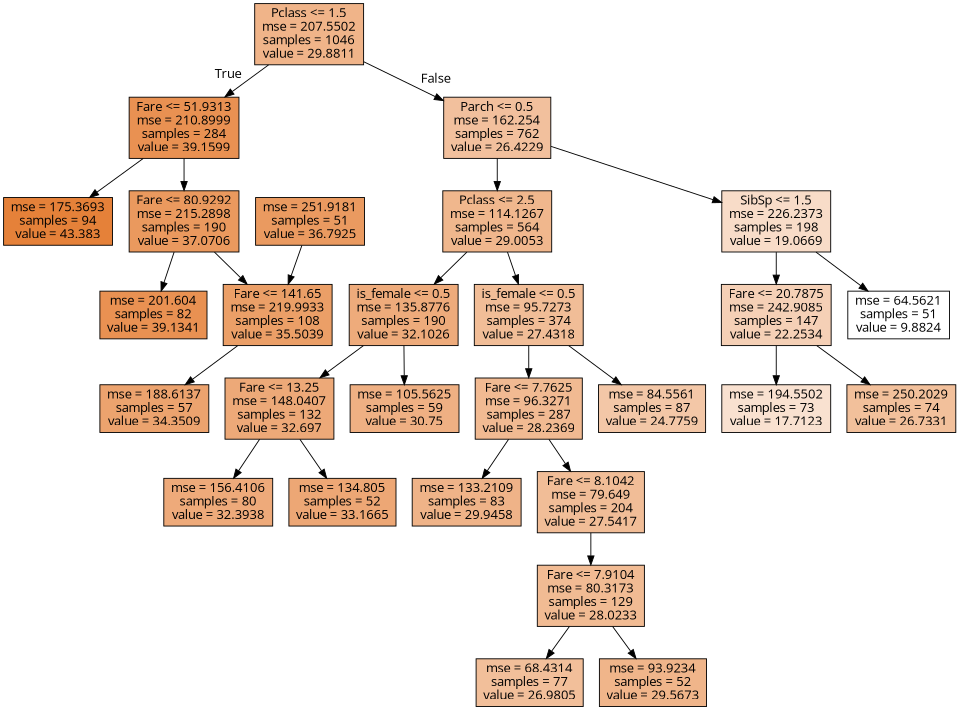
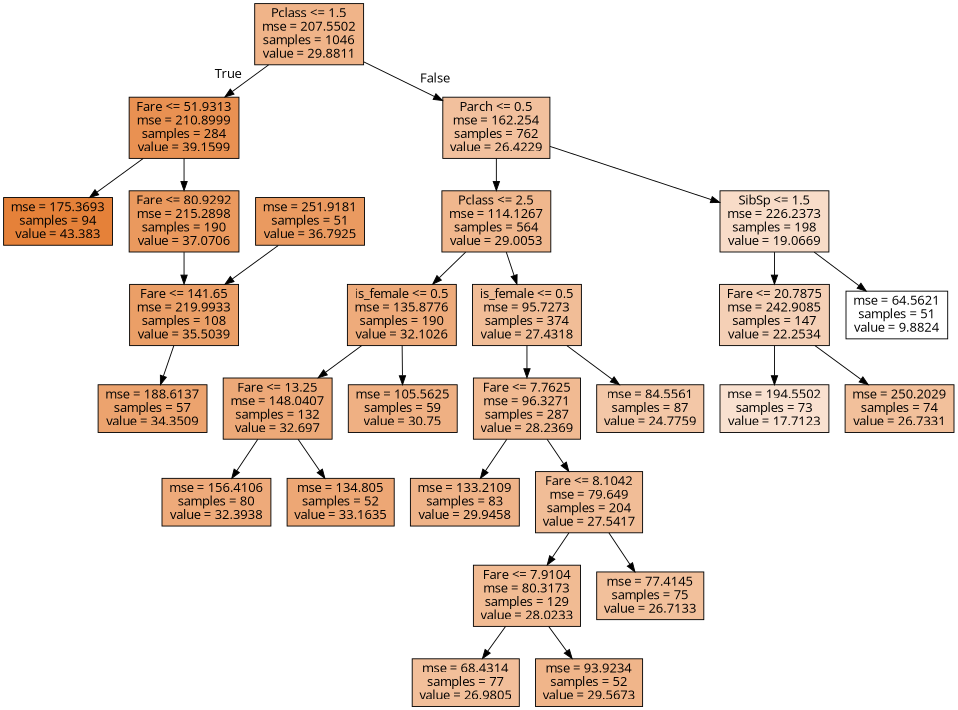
(153, 315) -> none
(342, 502) -> (341, 502)
none -> (650, 596)
